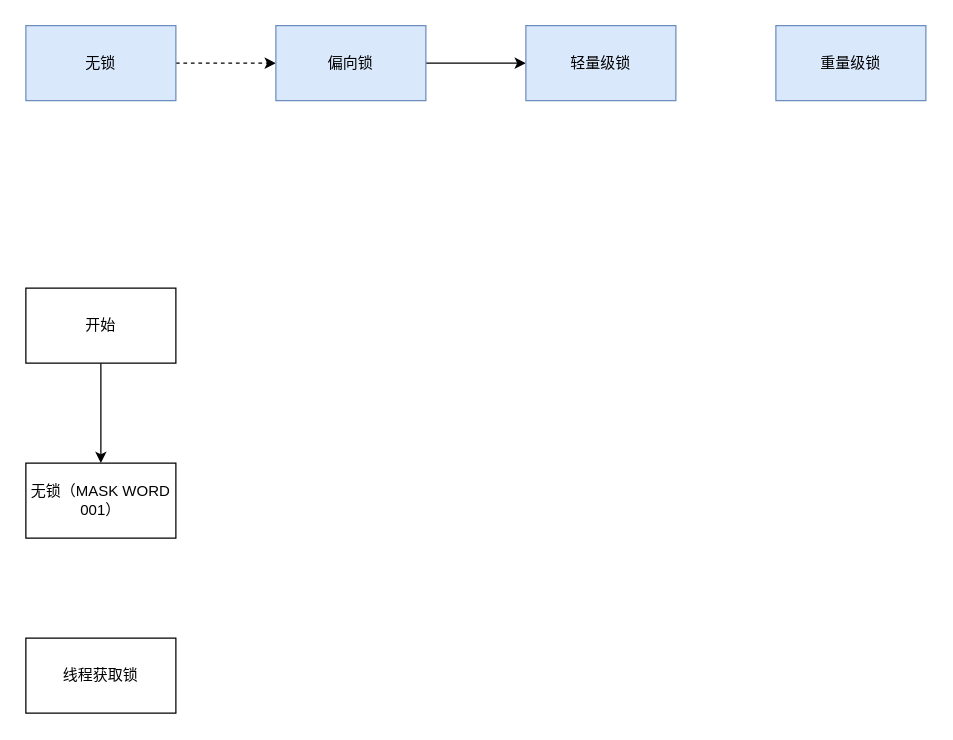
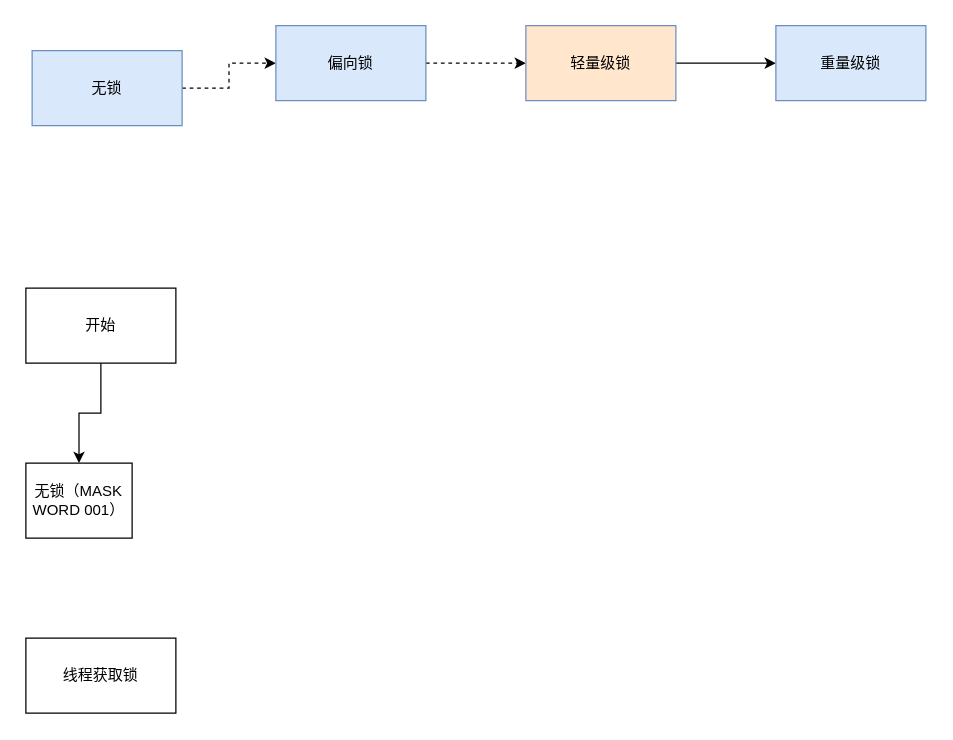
(101, 63) -> (107, 88)
(472, 63) -> (472, 63)
(601, 63) -> (601, 63)
none -> (722, 63)
(101, 501) -> (79, 501)
